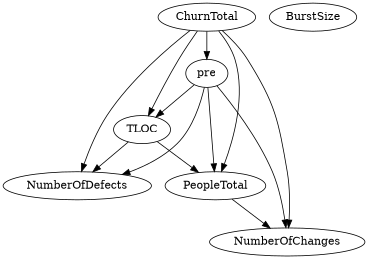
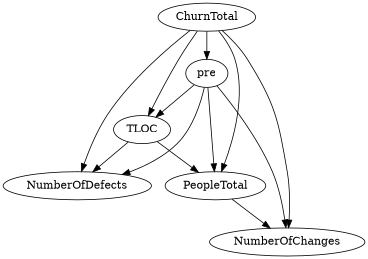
(313, 17) -> none
